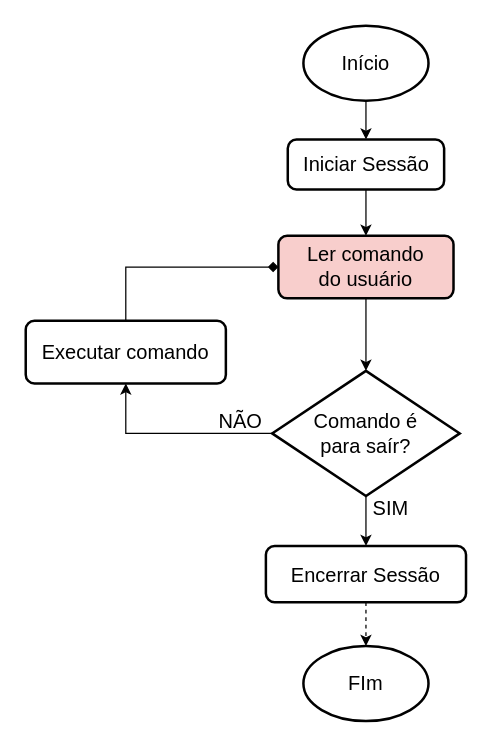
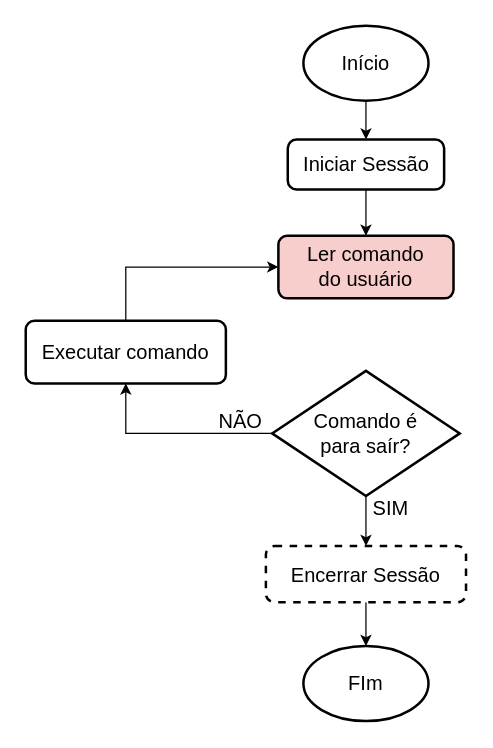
(267, 267) -> (268, 267)
(366, 330) -> none
(366, 574) -> (366, 574)
(366, 619) -> (366, 619)
